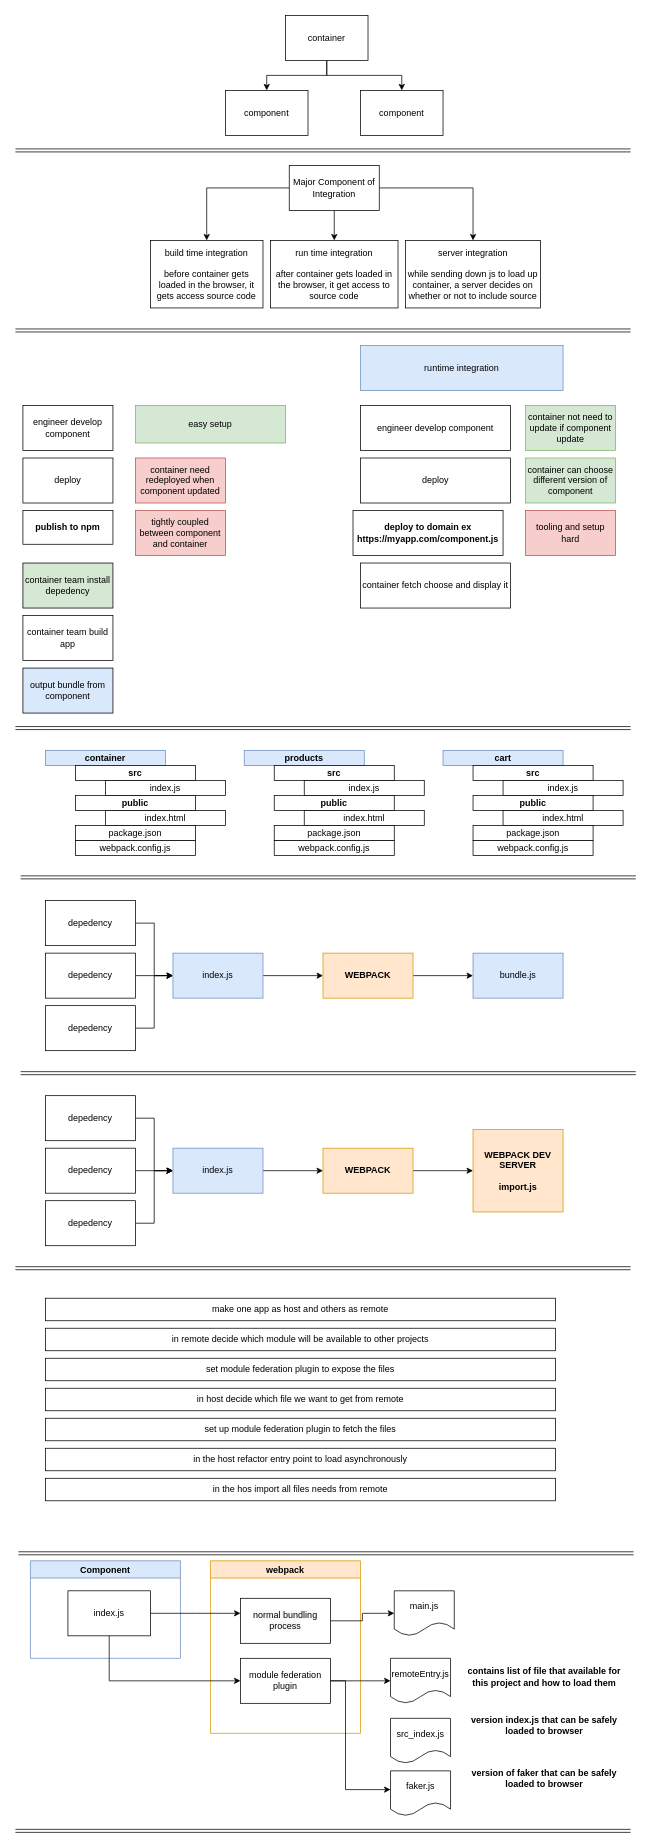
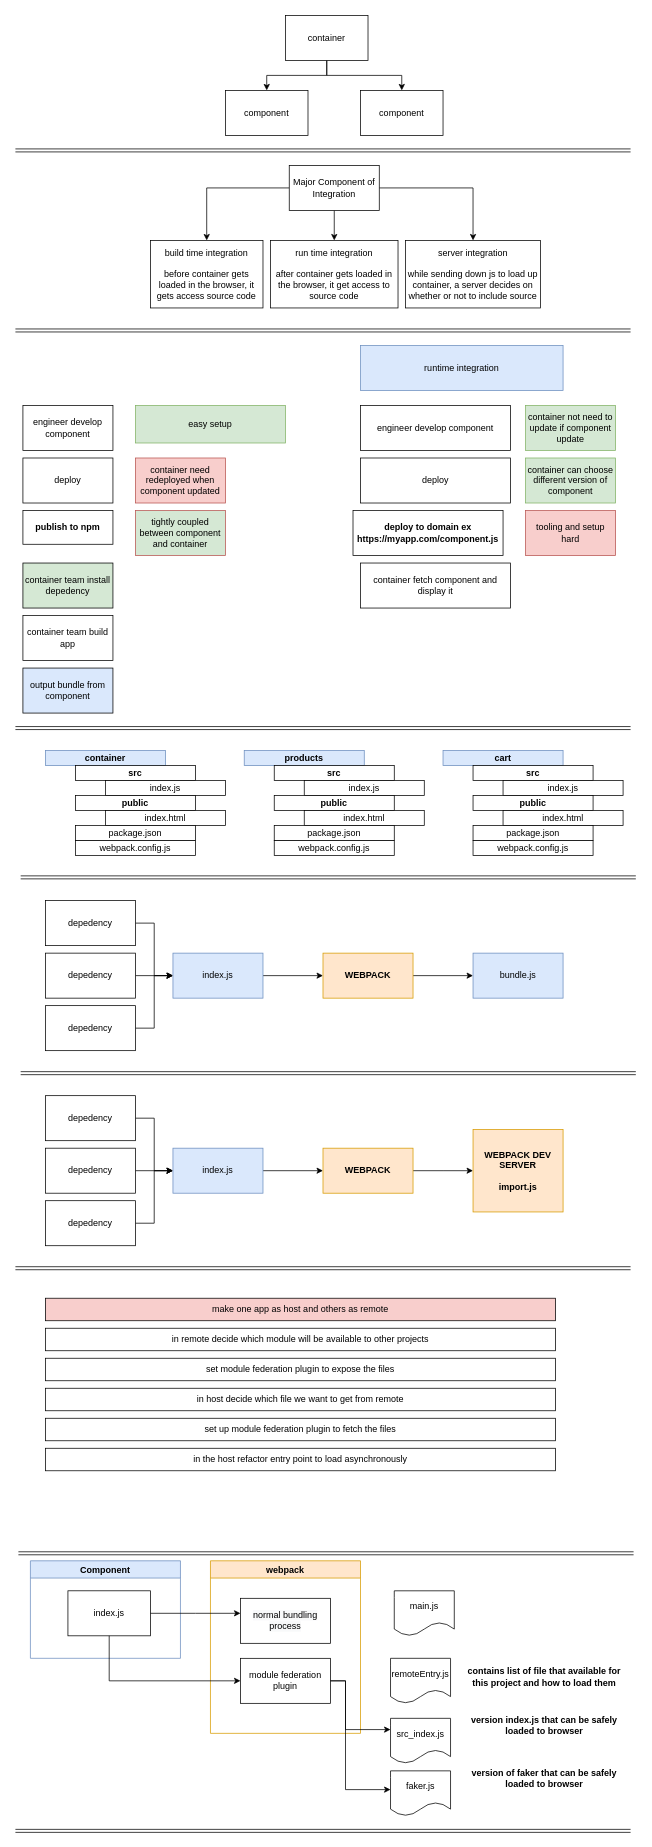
(180, 533) -> (180, 533)
(435, 585) -> (435, 585)
(300, 1309) -> (300, 1309)
(300, 1489) -> none
(362, 1619) -> none
(367, 1680) -> none
none -> (366, 1729)
